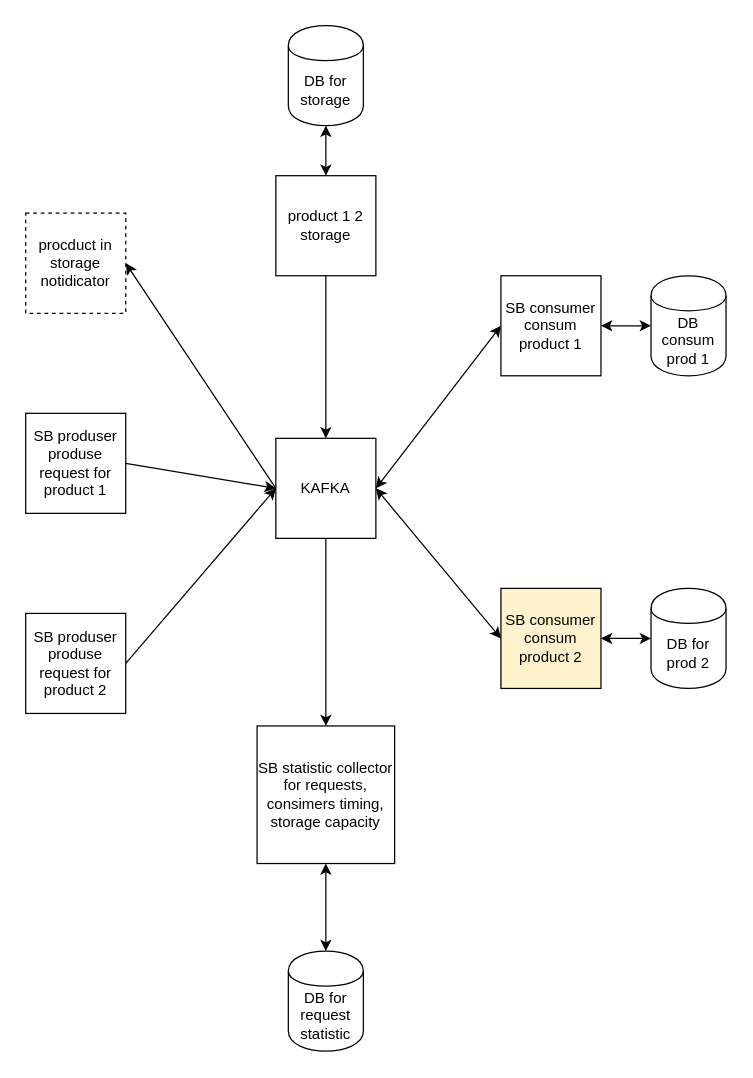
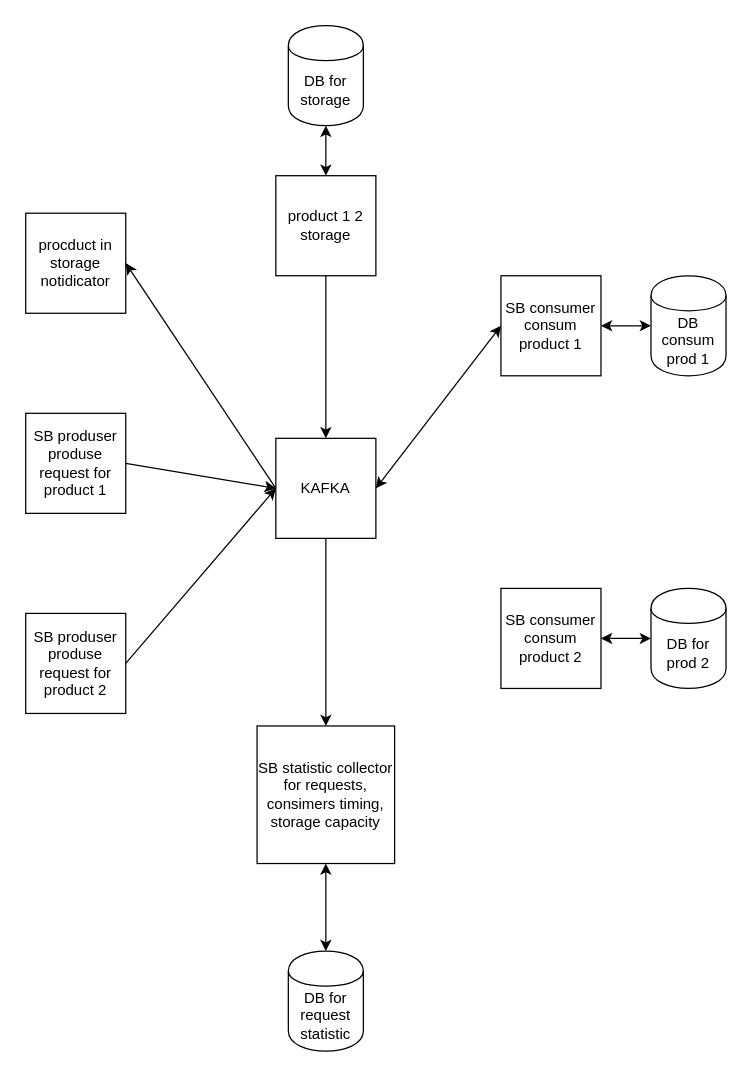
(76, 263) -> (76, 263)
(438, 563) -> none
(551, 638) -> (551, 638)
